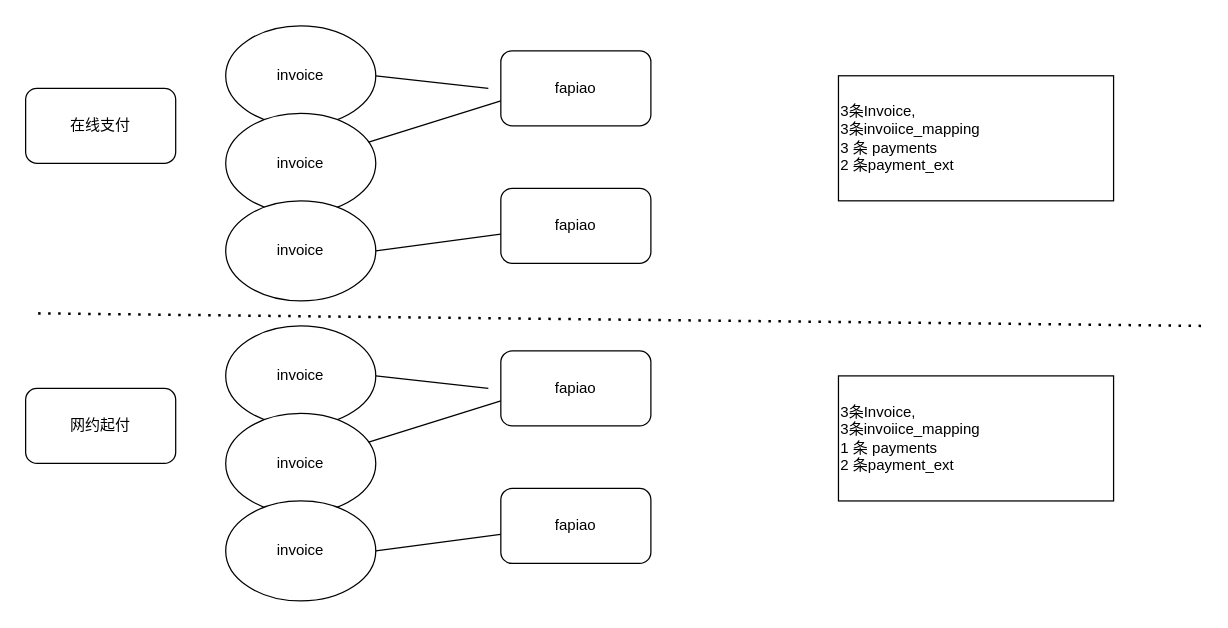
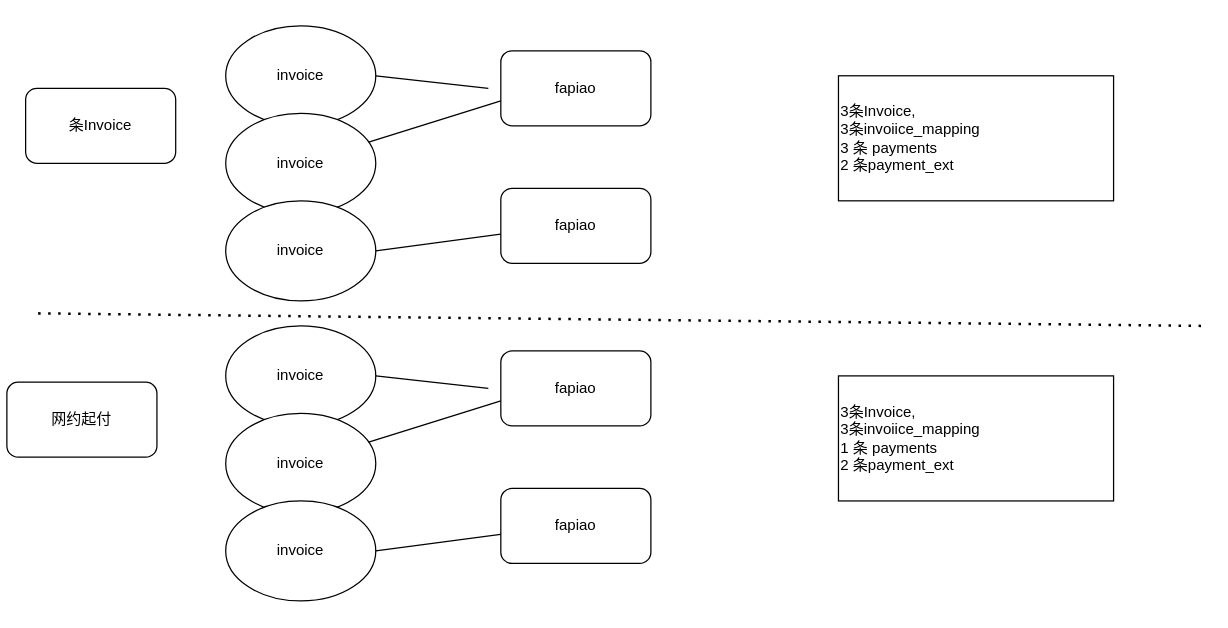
(101, 126) -> (101, 126)
(101, 426) -> (82, 419)
